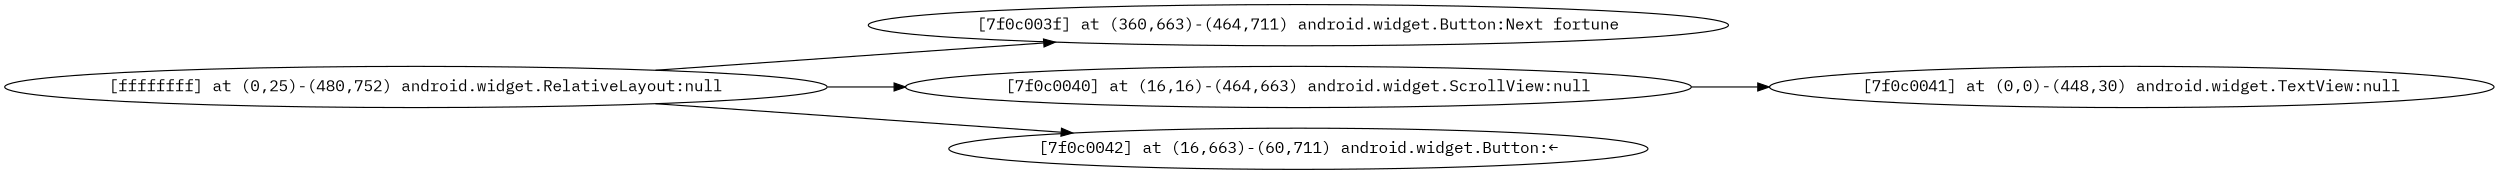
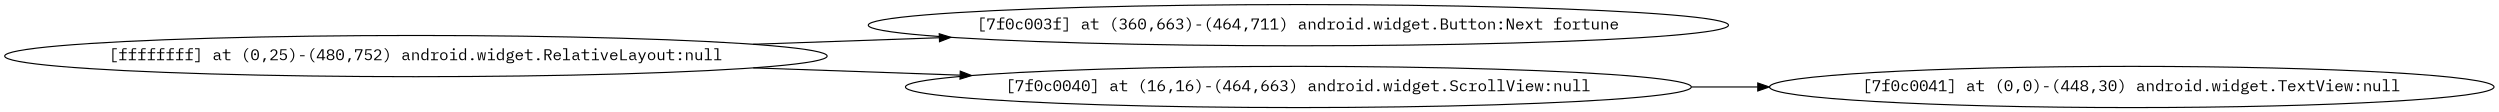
(1298, 149) -> none
